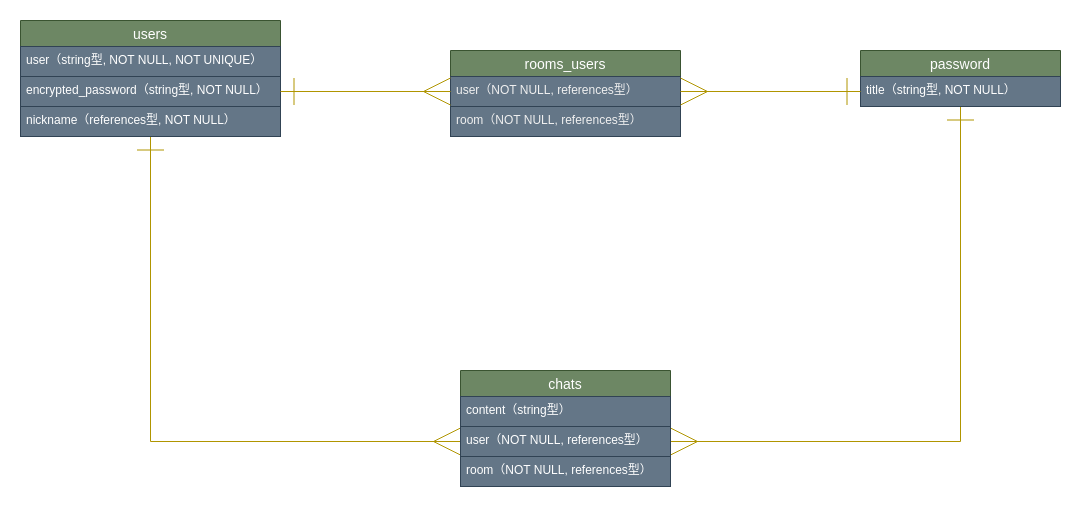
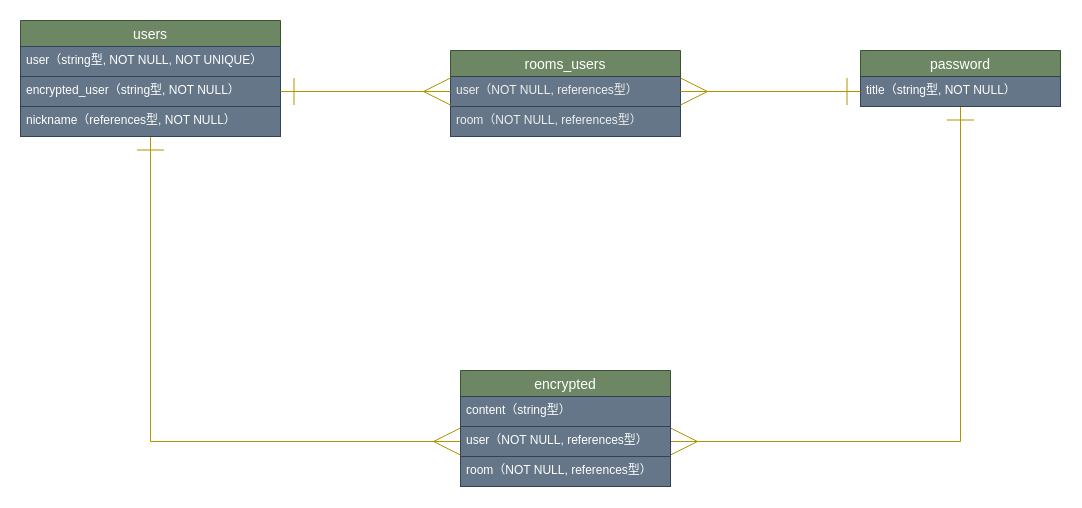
(152, 90) -> (139, 90)
(565, 384) -> (565, 384)
